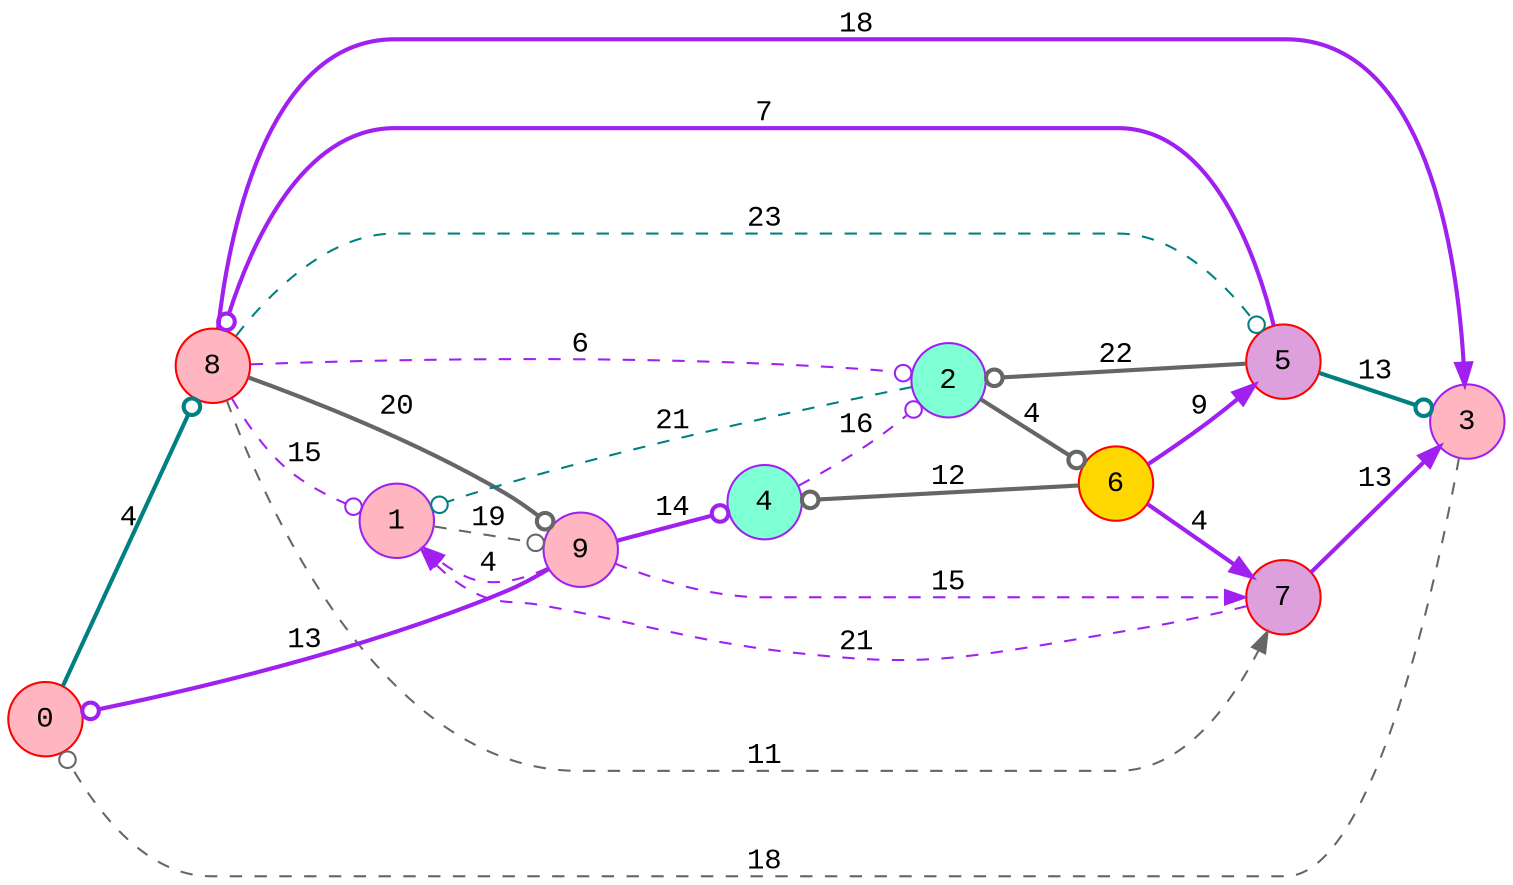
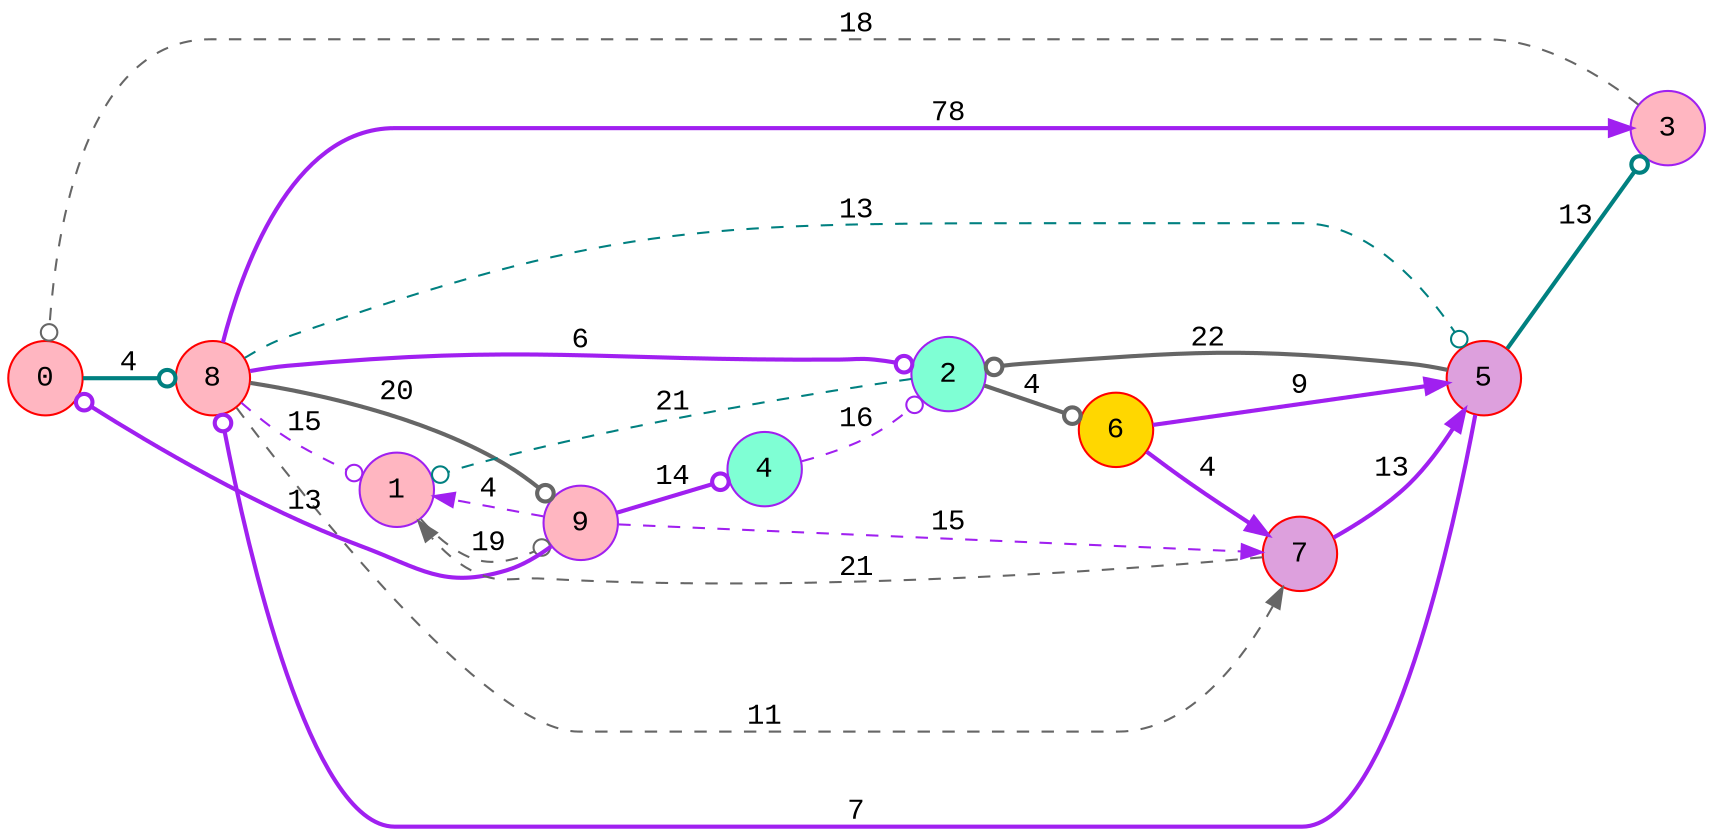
(857, 24) -> (949, 113)
(765, 218) -> (857, 210)
(573, 359) -> (573, 355)
(949, 492) -> none
(1368, 517) -> (1401, 491)
(836, 657) -> (841, 582)
